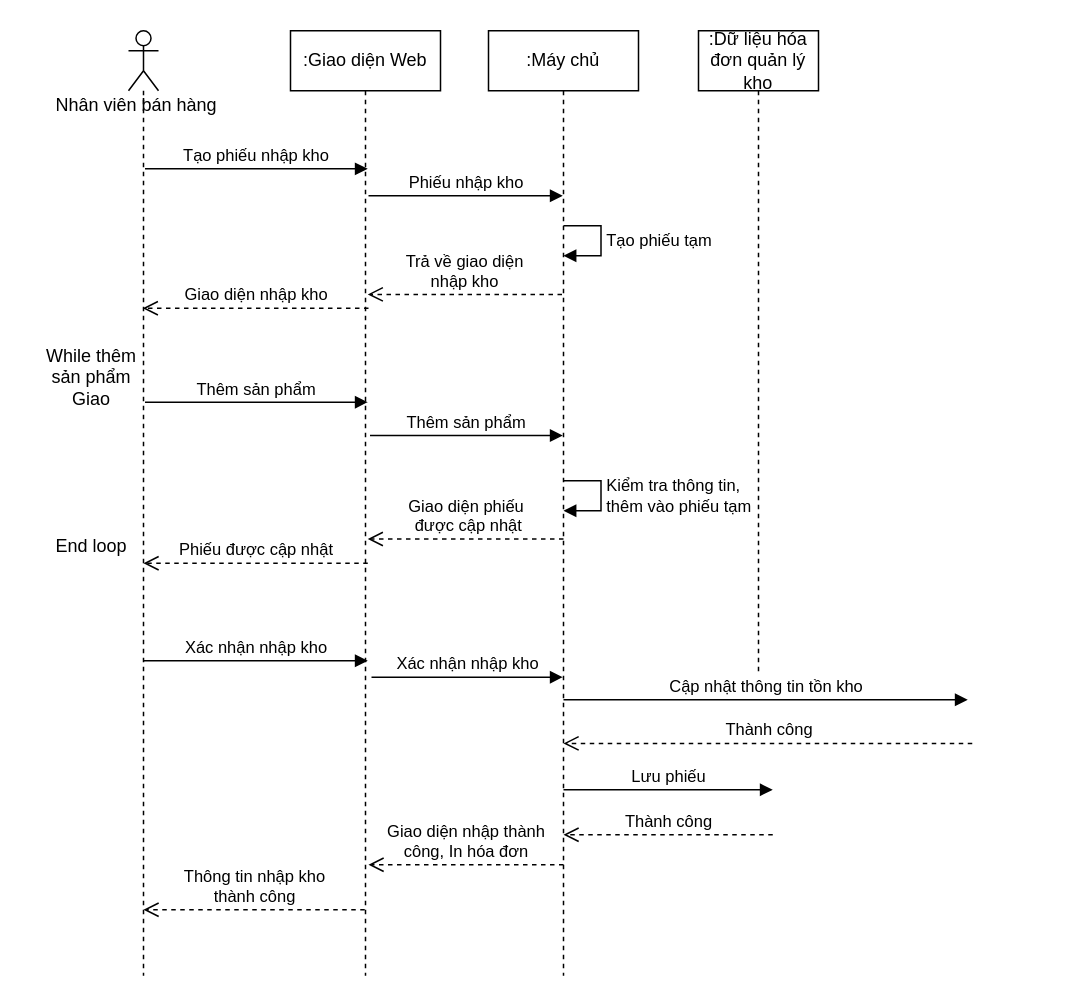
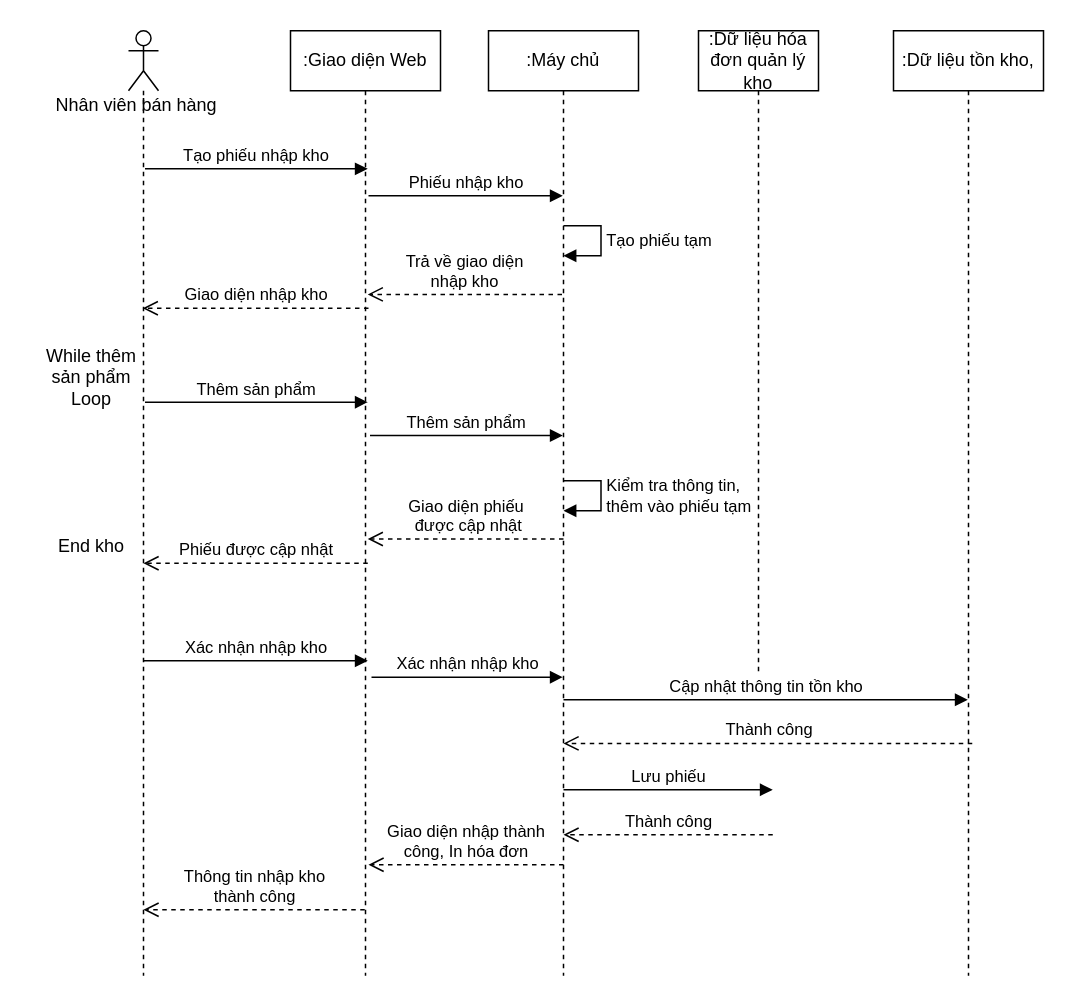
(92, 377) -> (92, 377)
none -> (968, 503)
(92, 547) -> (92, 547)
